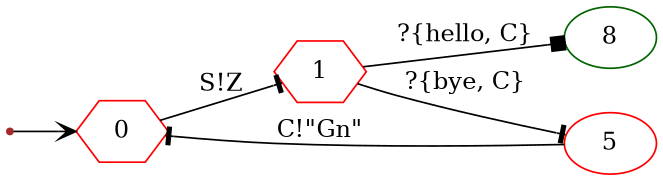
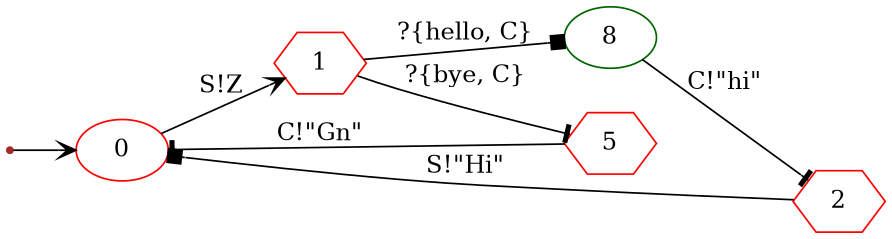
(217, 103) -> (215, 109)
(122, 131) -> (122, 150)
(610, 143) -> (610, 143)
none -> (839, 201)
